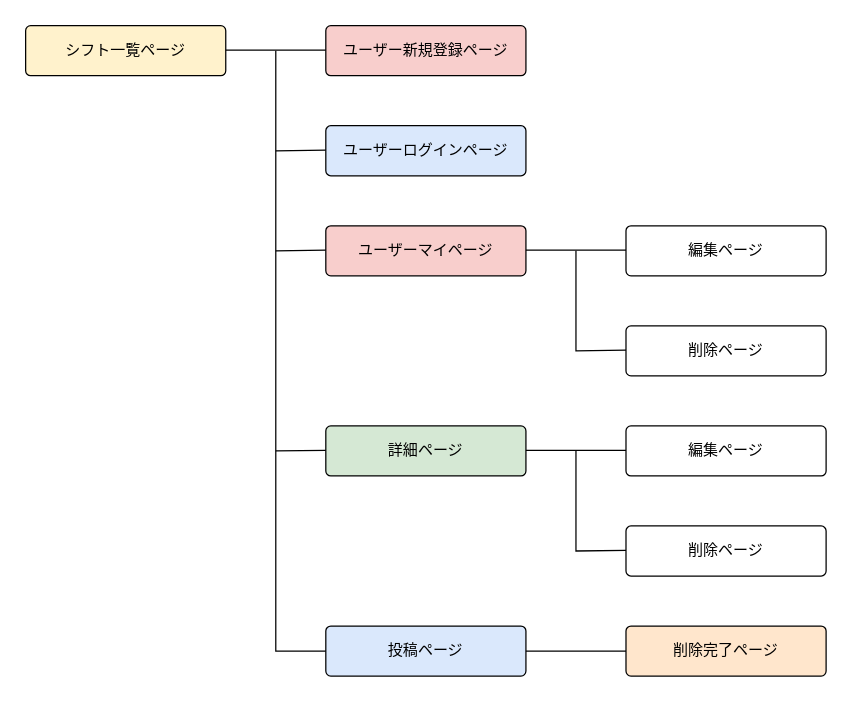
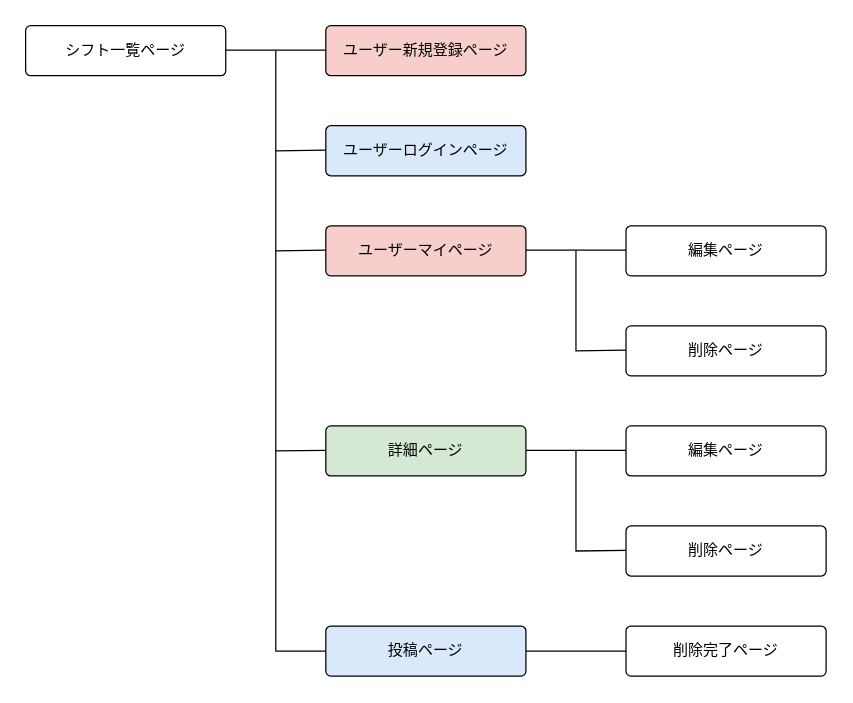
(126, 51) -> (126, 51)
(726, 651) -> (726, 651)
